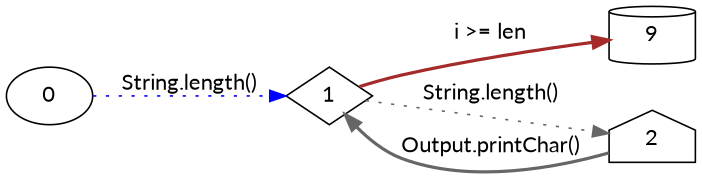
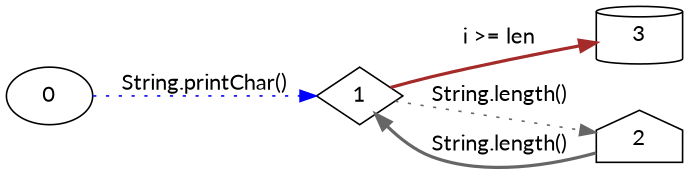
(652, 35) -> (639, 35)
(189, 84) -> (205, 84)
(491, 146) -> (500, 145)
